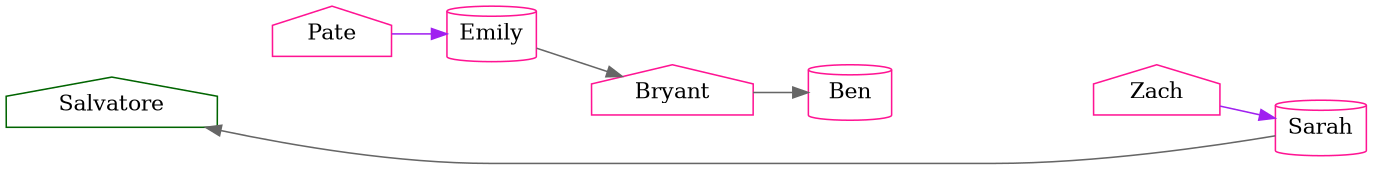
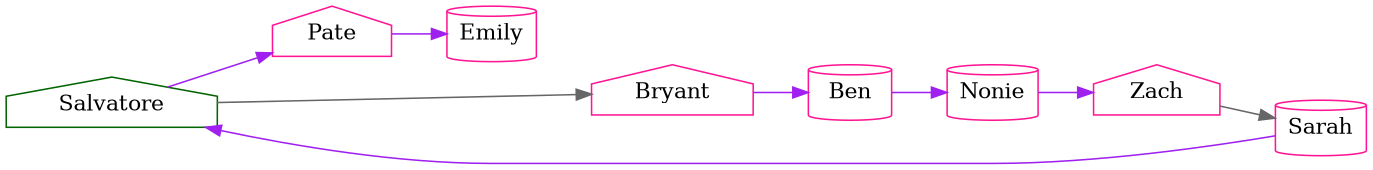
(572, 60) -> (397, 99)
none -> (212, 72)
(773, 92) -> (773, 92)
none -> (993, 92)
(1240, 110) -> (1240, 110)
(748, 163) -> (748, 163)
